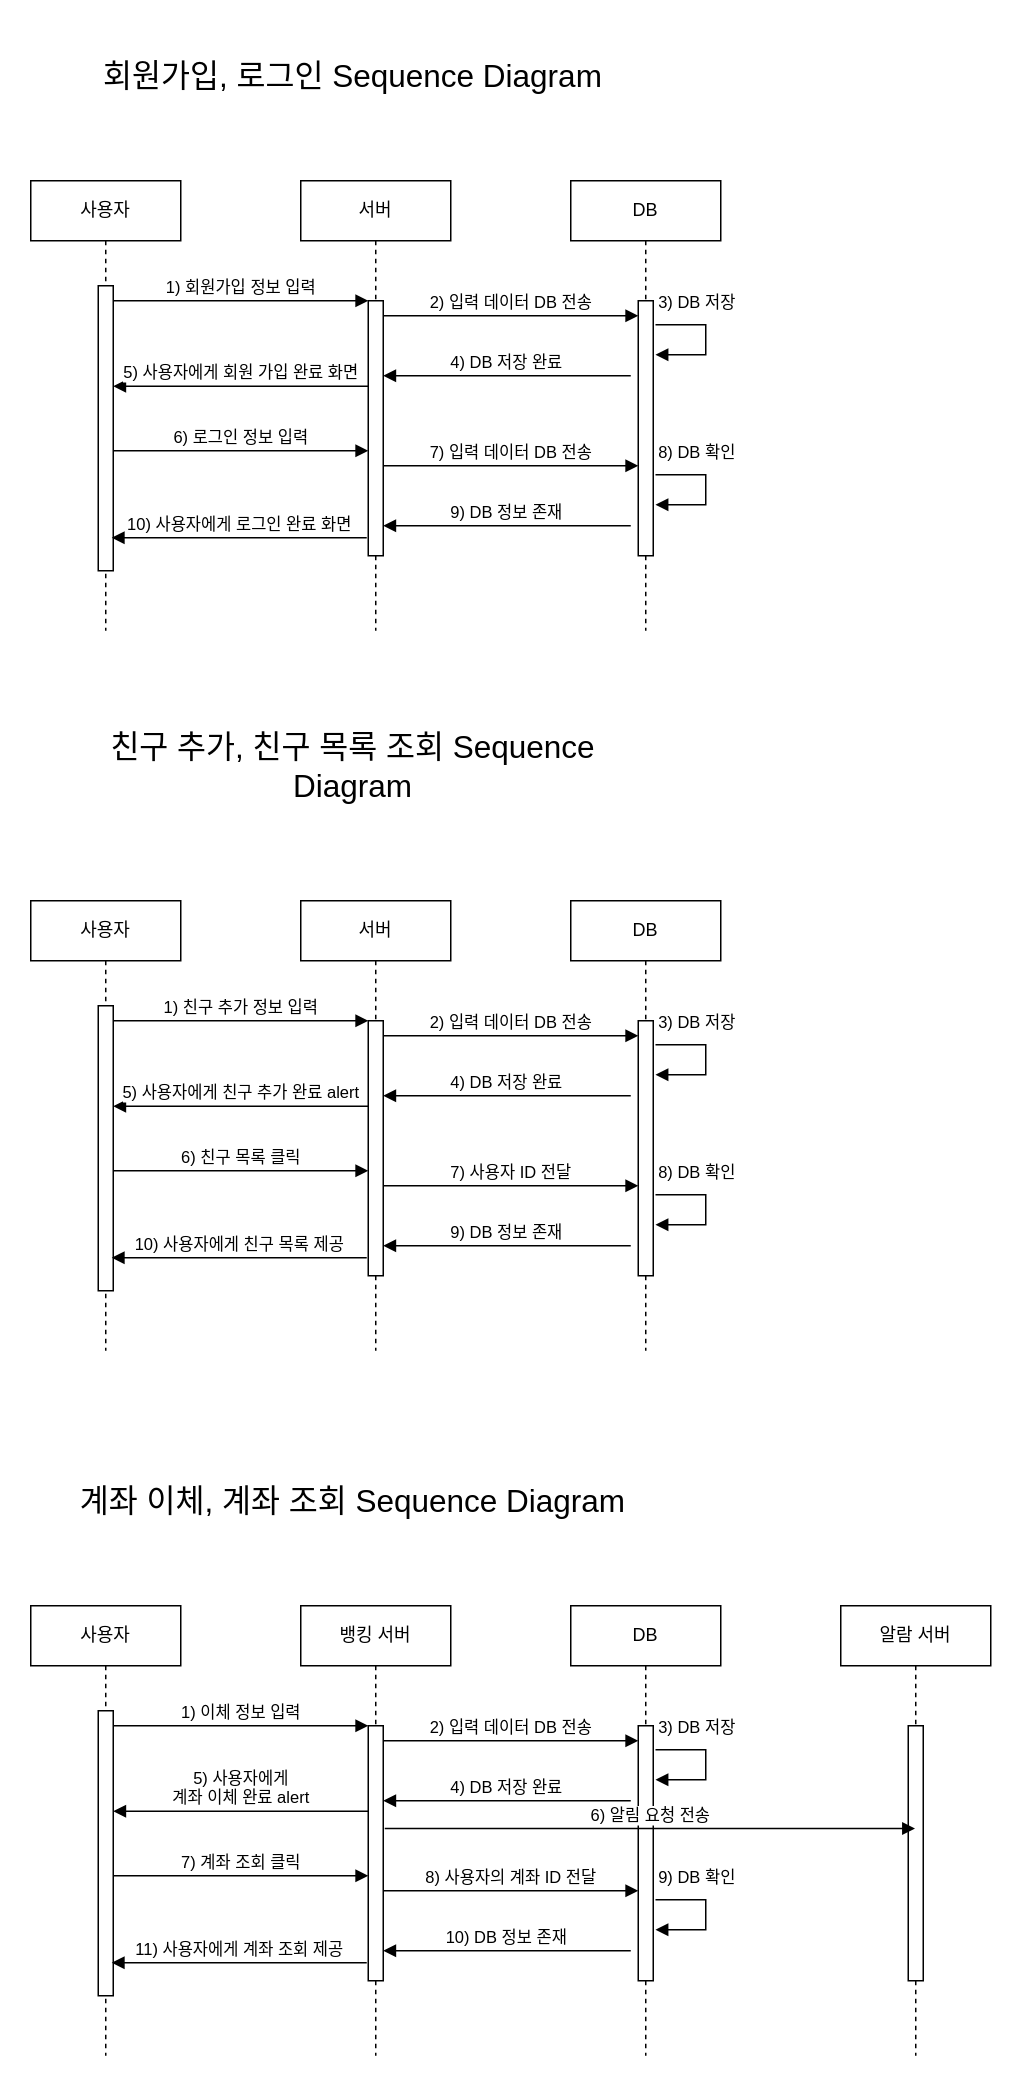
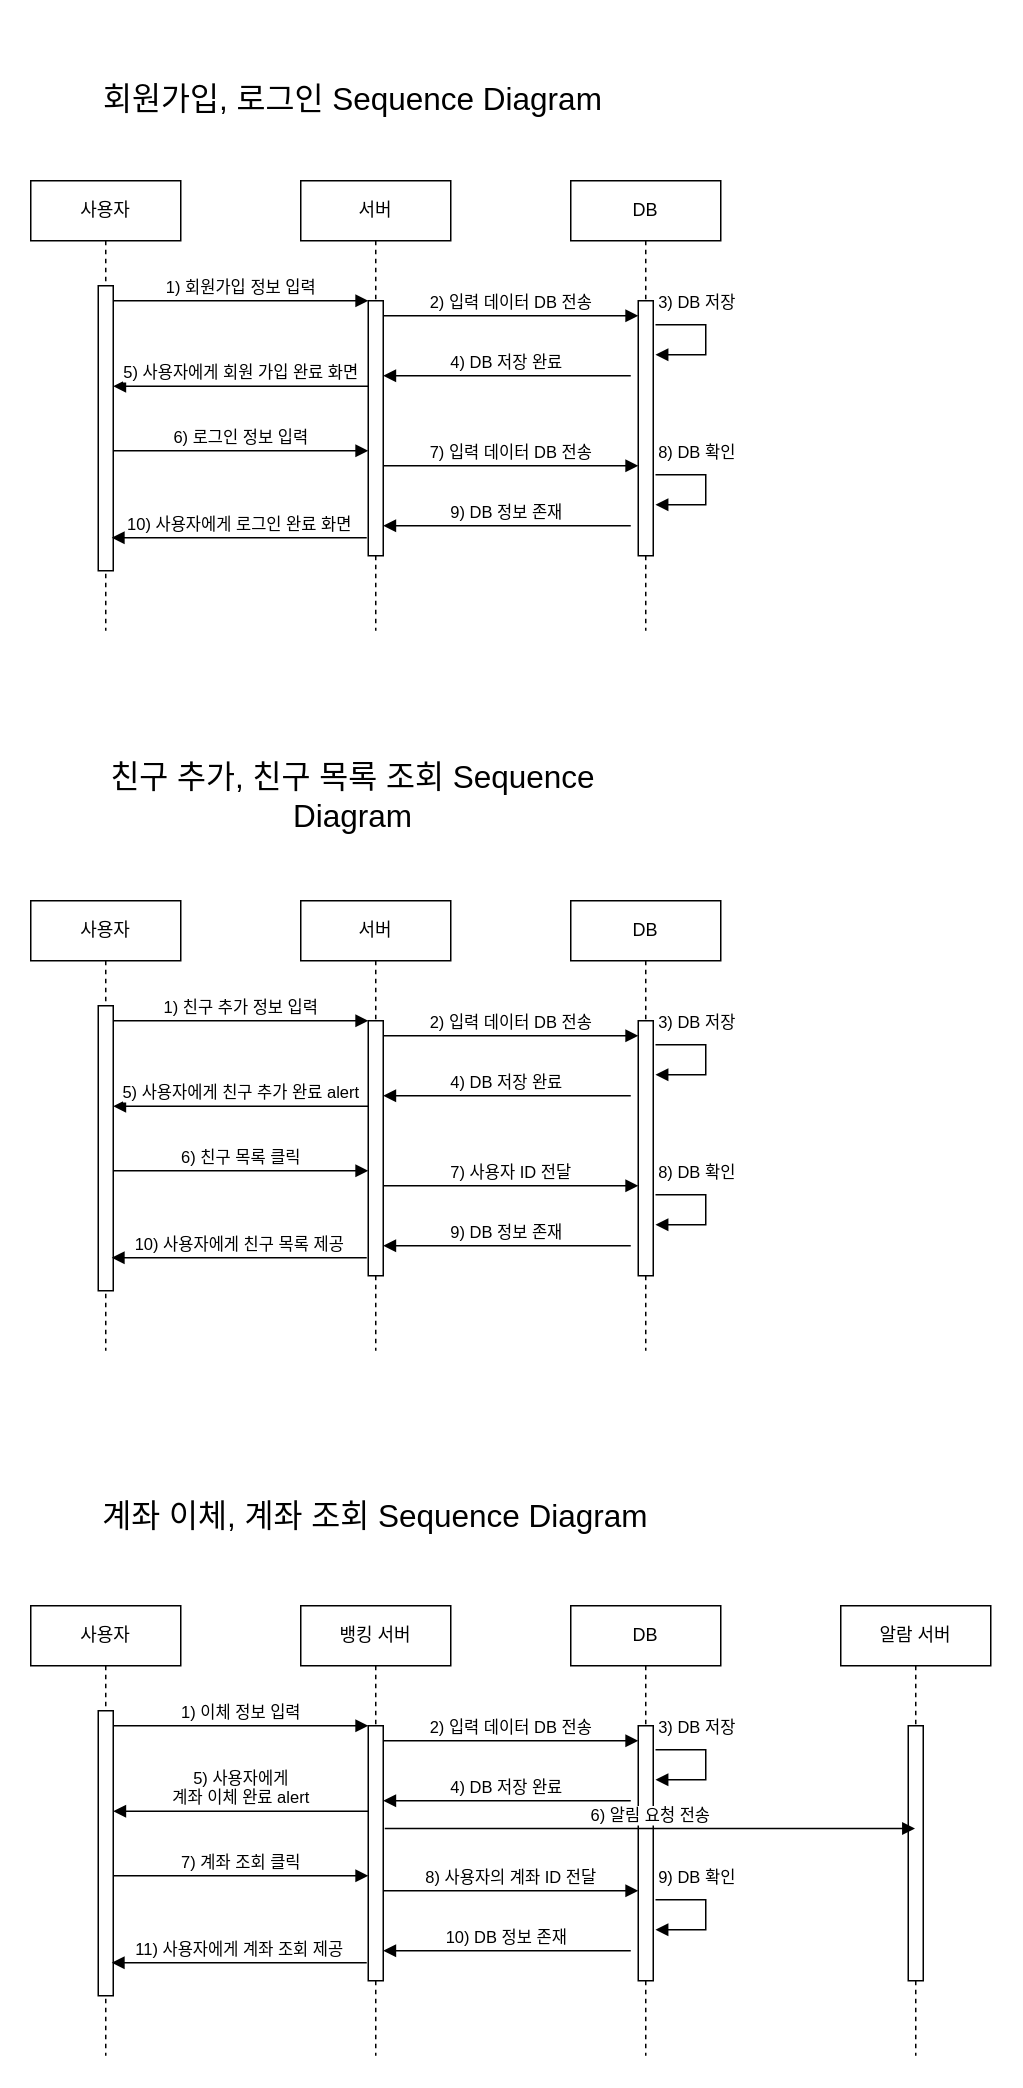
(353, 76) -> (353, 98)
(353, 766) -> (353, 796)
(353, 1501) -> (376, 1516)
